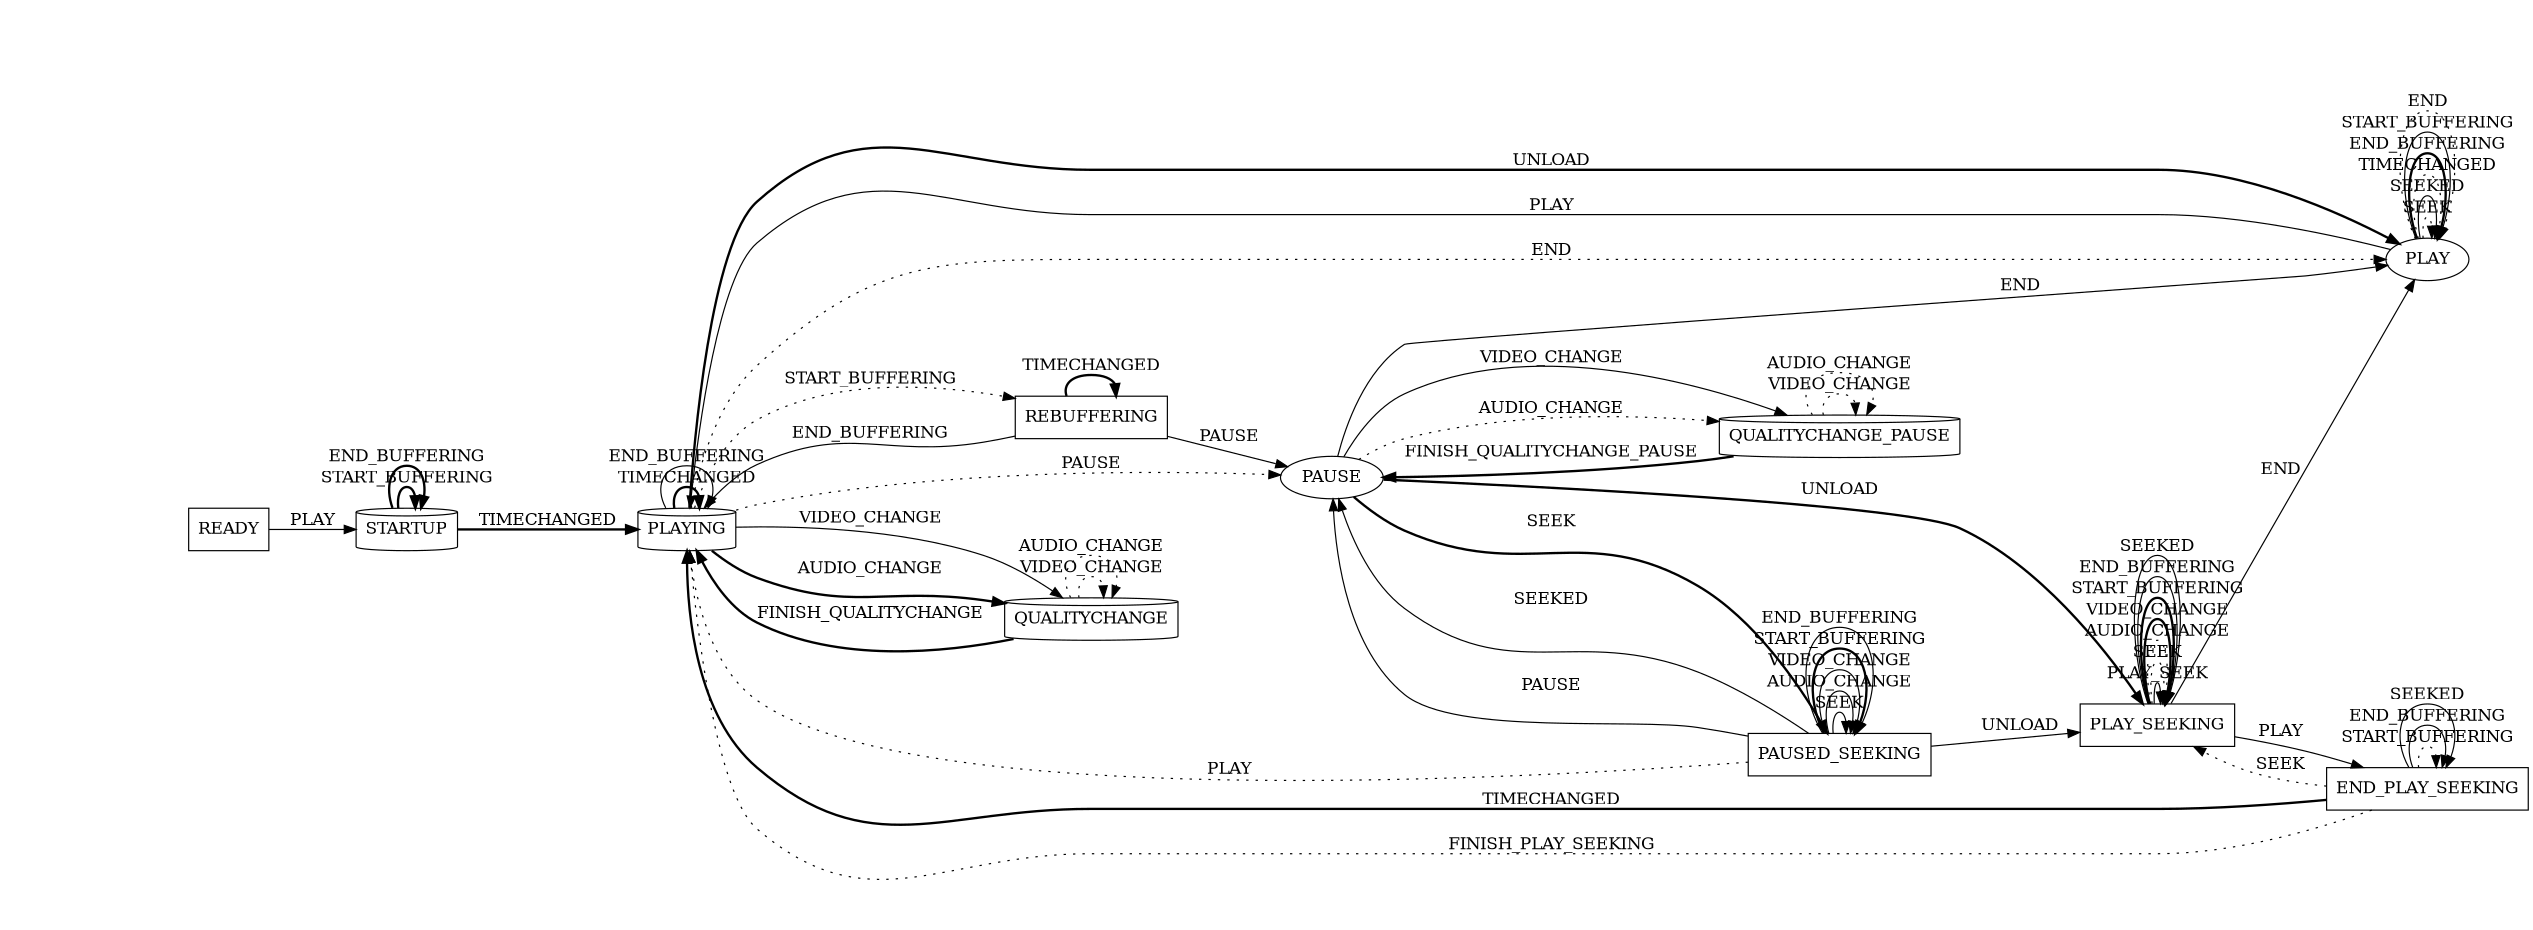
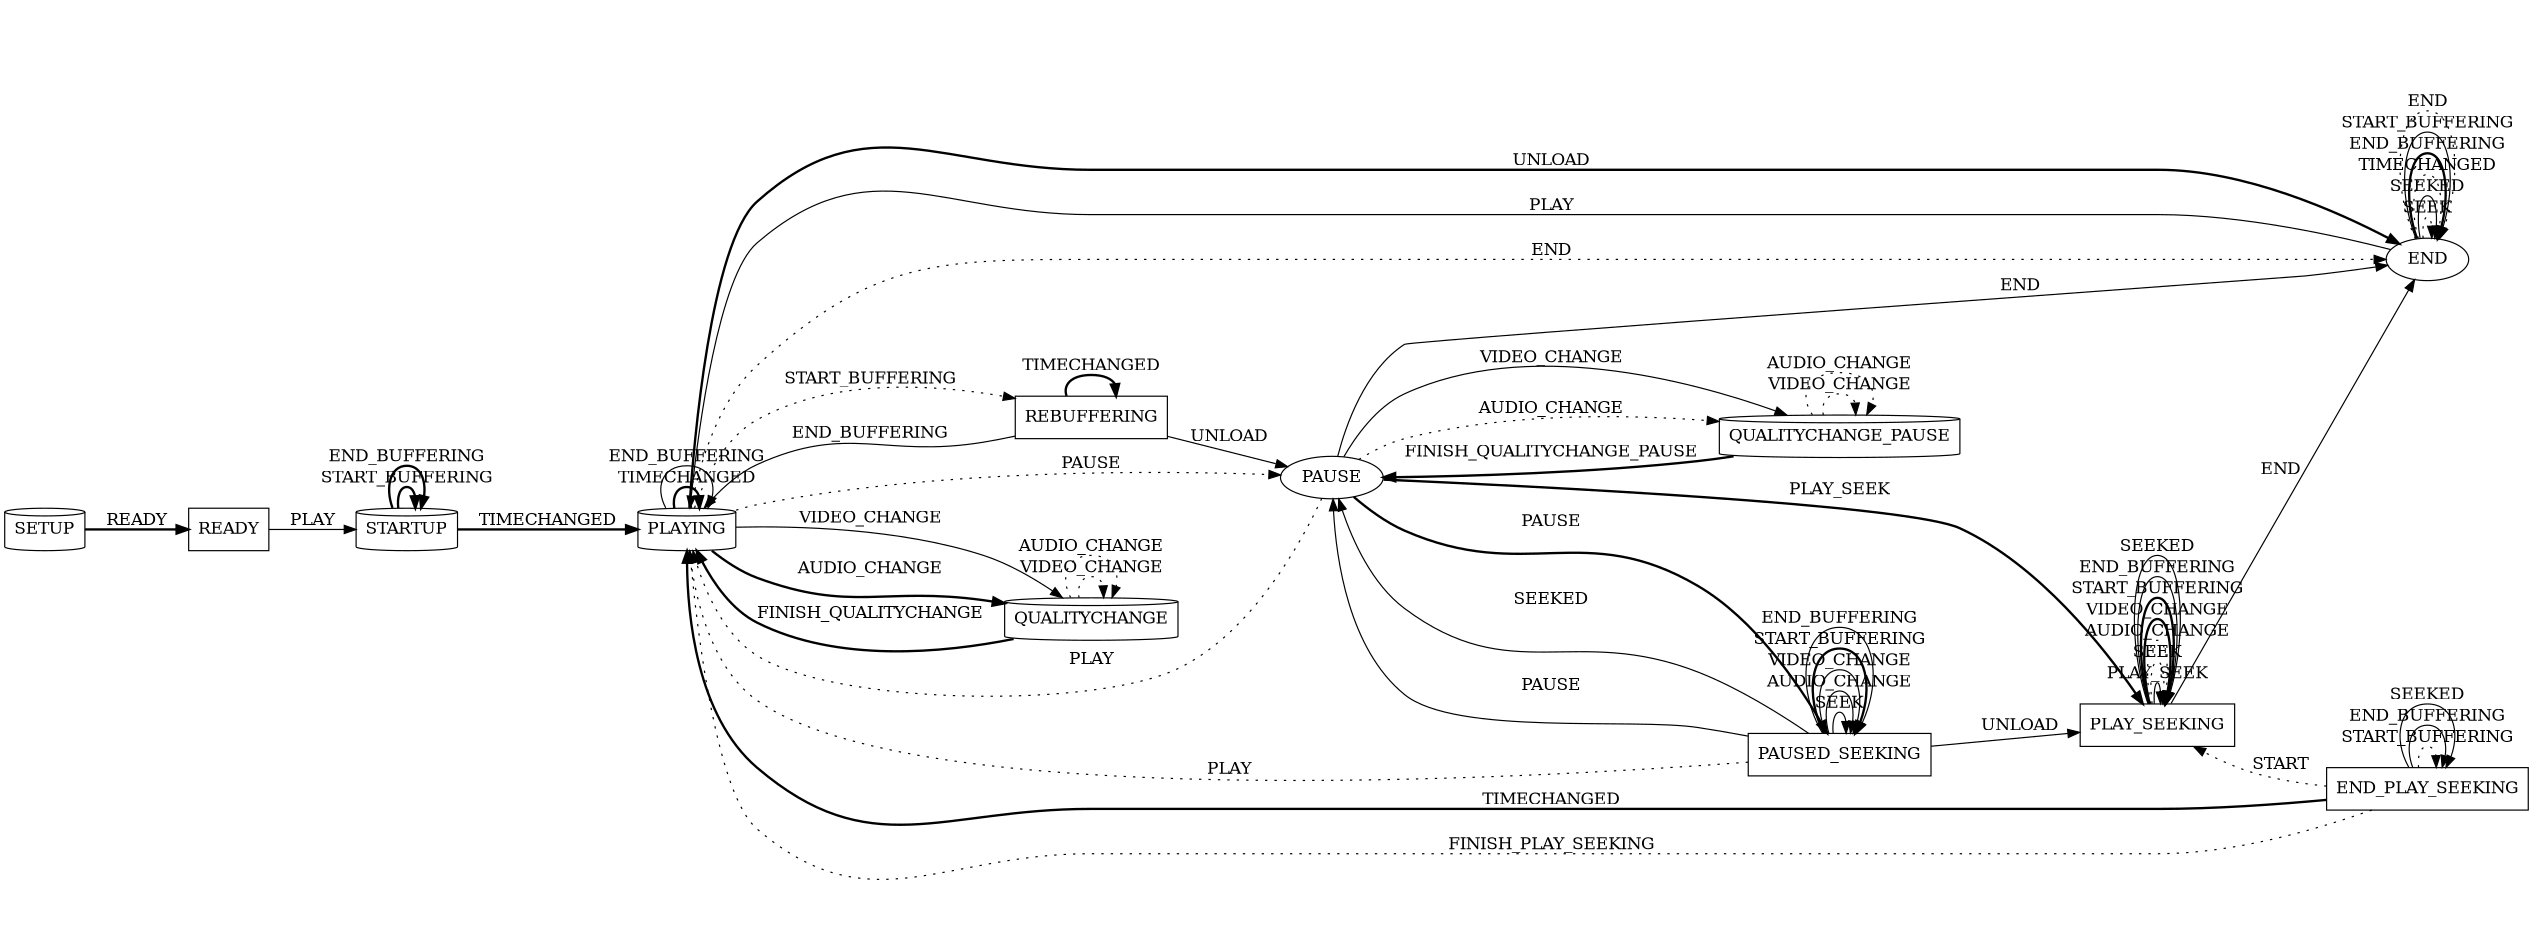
(2427, 259) -> (2427, 259)
(1229, 437) -> (1229, 437)
(1840, 490) -> (1840, 490)
(1551, 522) -> (1551, 522)
none -> (45, 529)
none -> (1023, 695)
(2294, 748) -> none
(2281, 765) -> (2281, 765)
